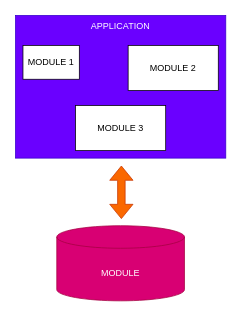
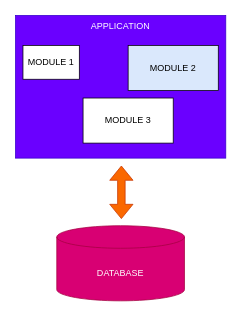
(173, 68) -> (173, 68)
(120, 128) -> (128, 120)
(120, 273) -> (120, 273)
